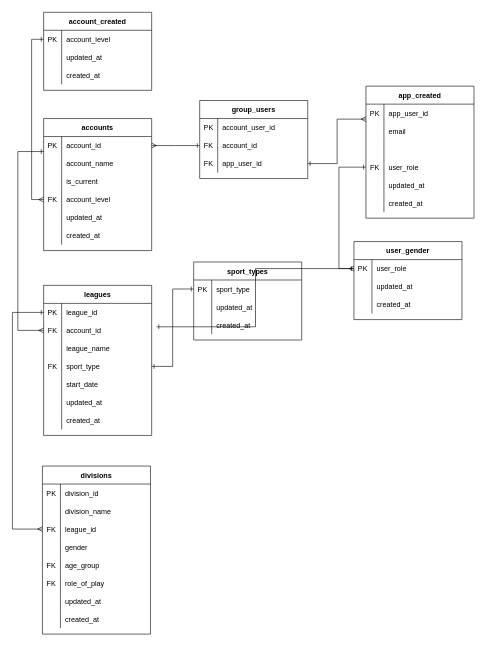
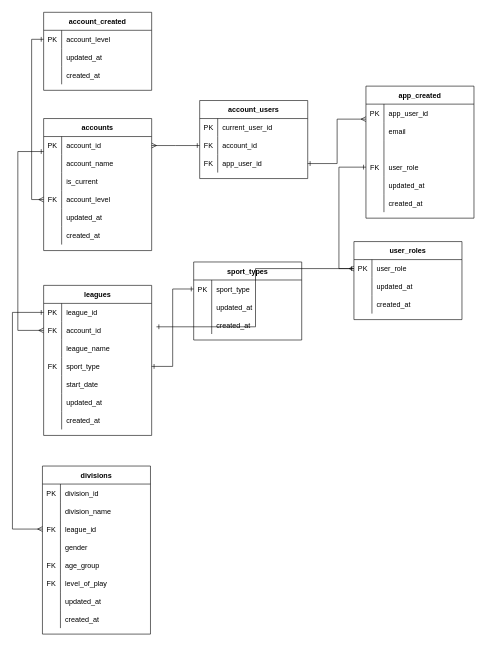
(253, 110) -> (253, 110)
(251, 128) -> (251, 128)
(407, 251) -> (407, 251)
(87, 583) -> (88, 583)
